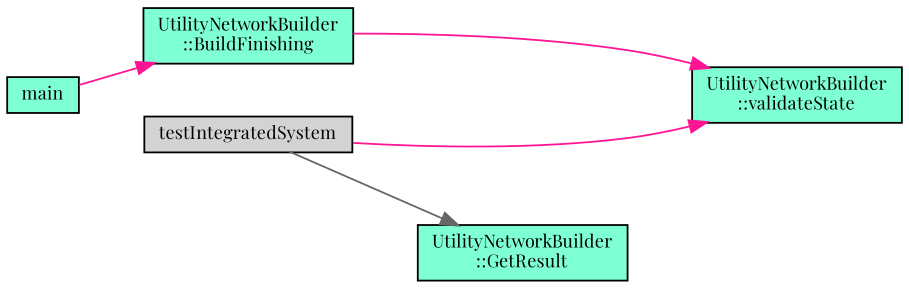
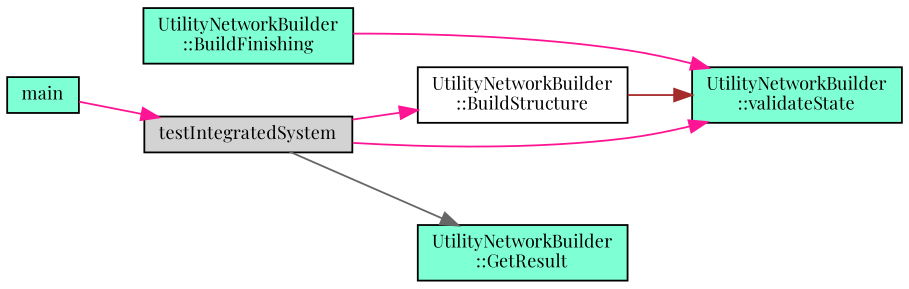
(108, 76) -> (110, 108)
none -> (523, 95)
